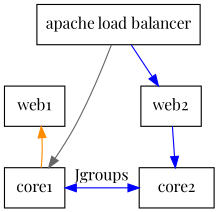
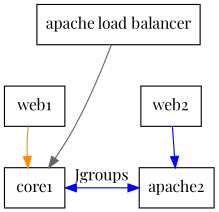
(142, 61) -> none
(42, 153) -> (27, 141)
(177, 188) -> (177, 188)
